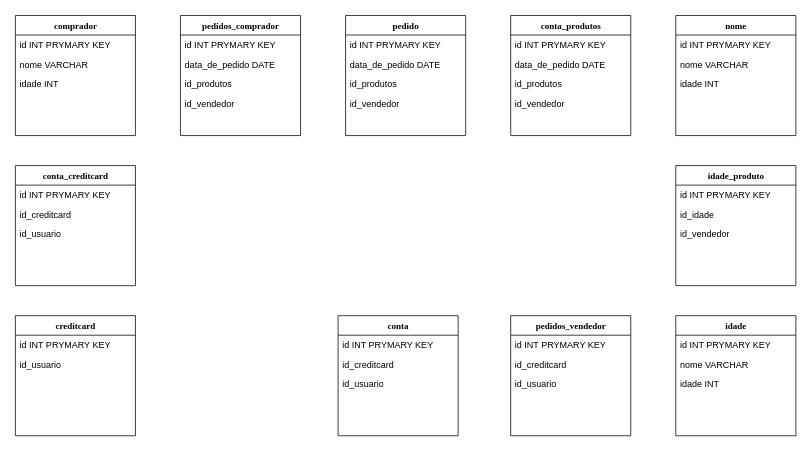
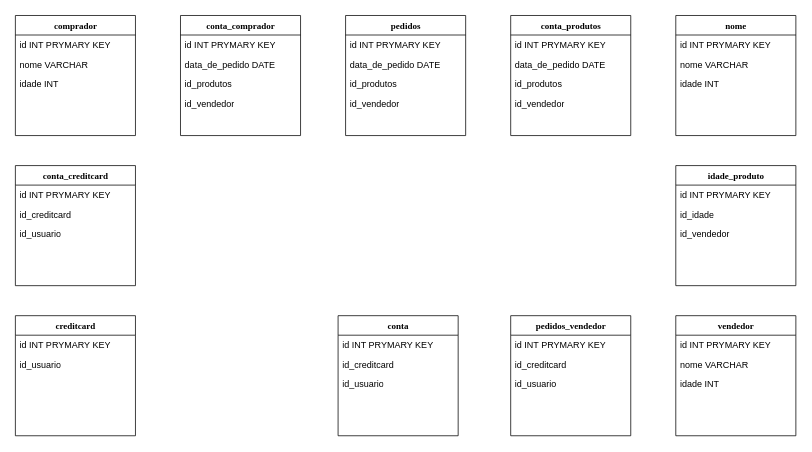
(241, 26) -> (241, 26)
(406, 26) -> (406, 26)
(736, 326) -> (736, 326)
